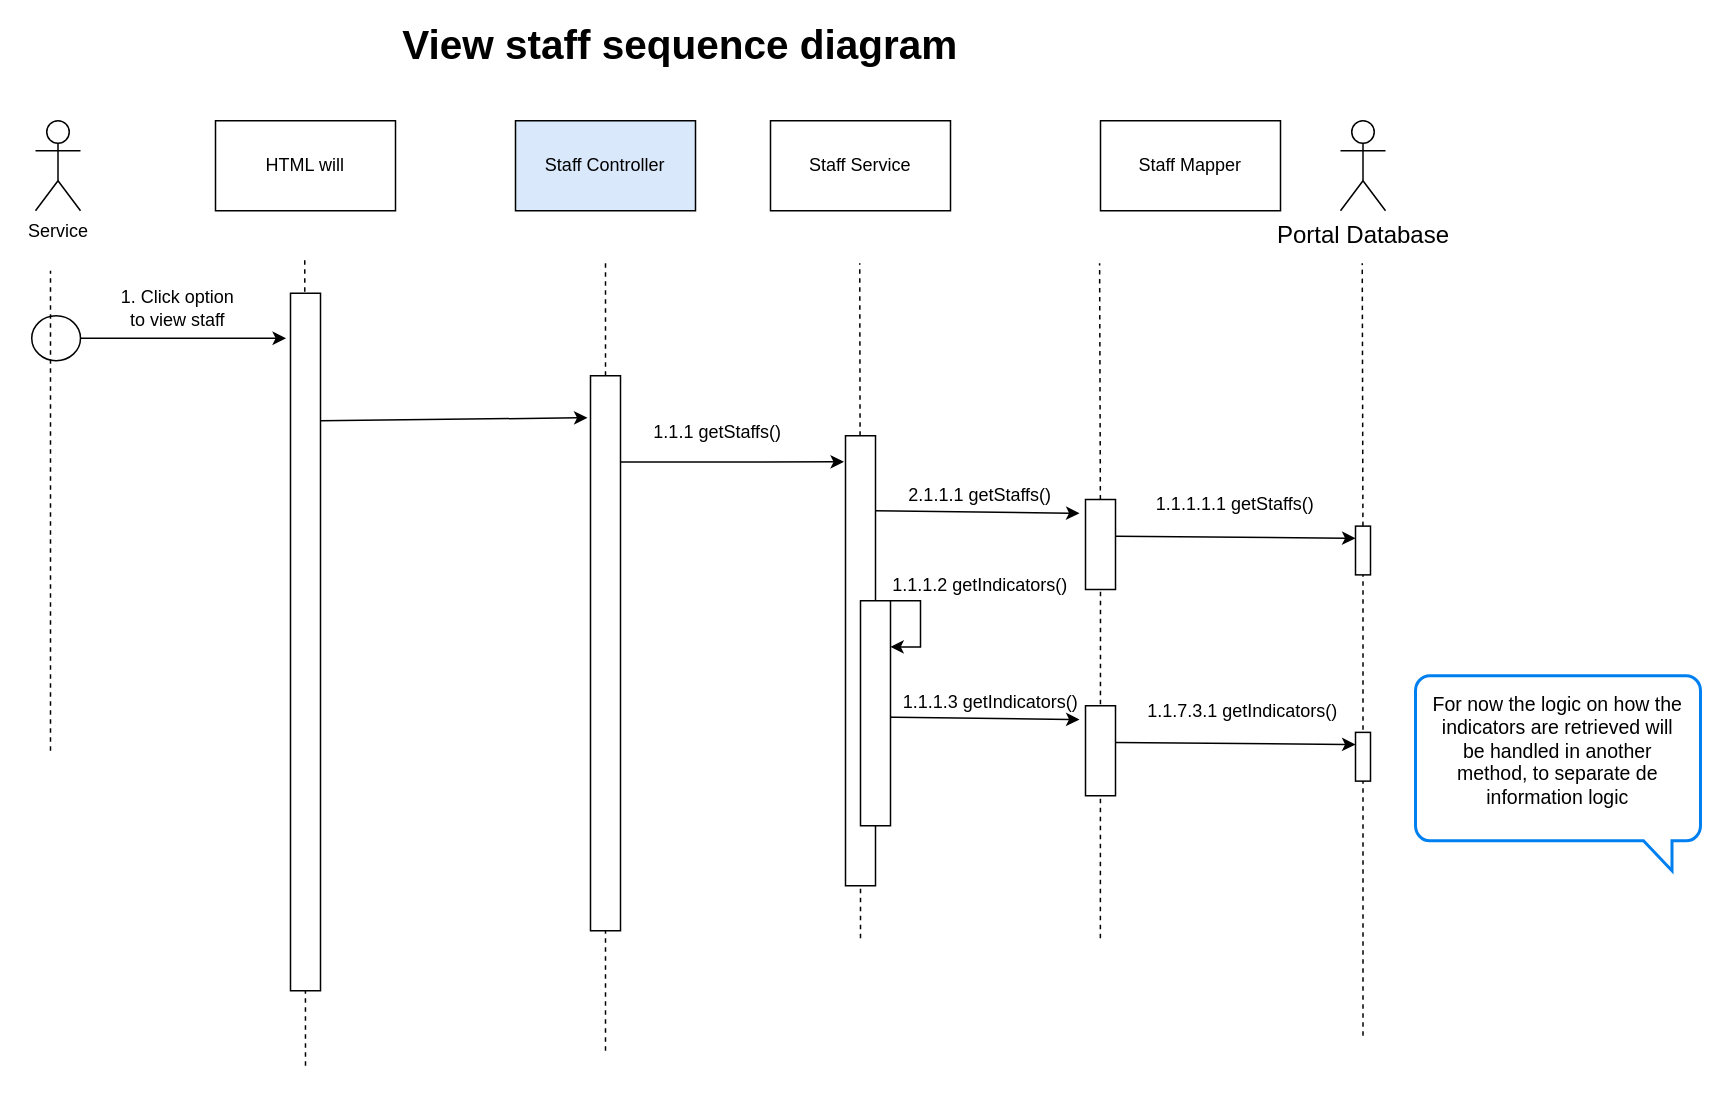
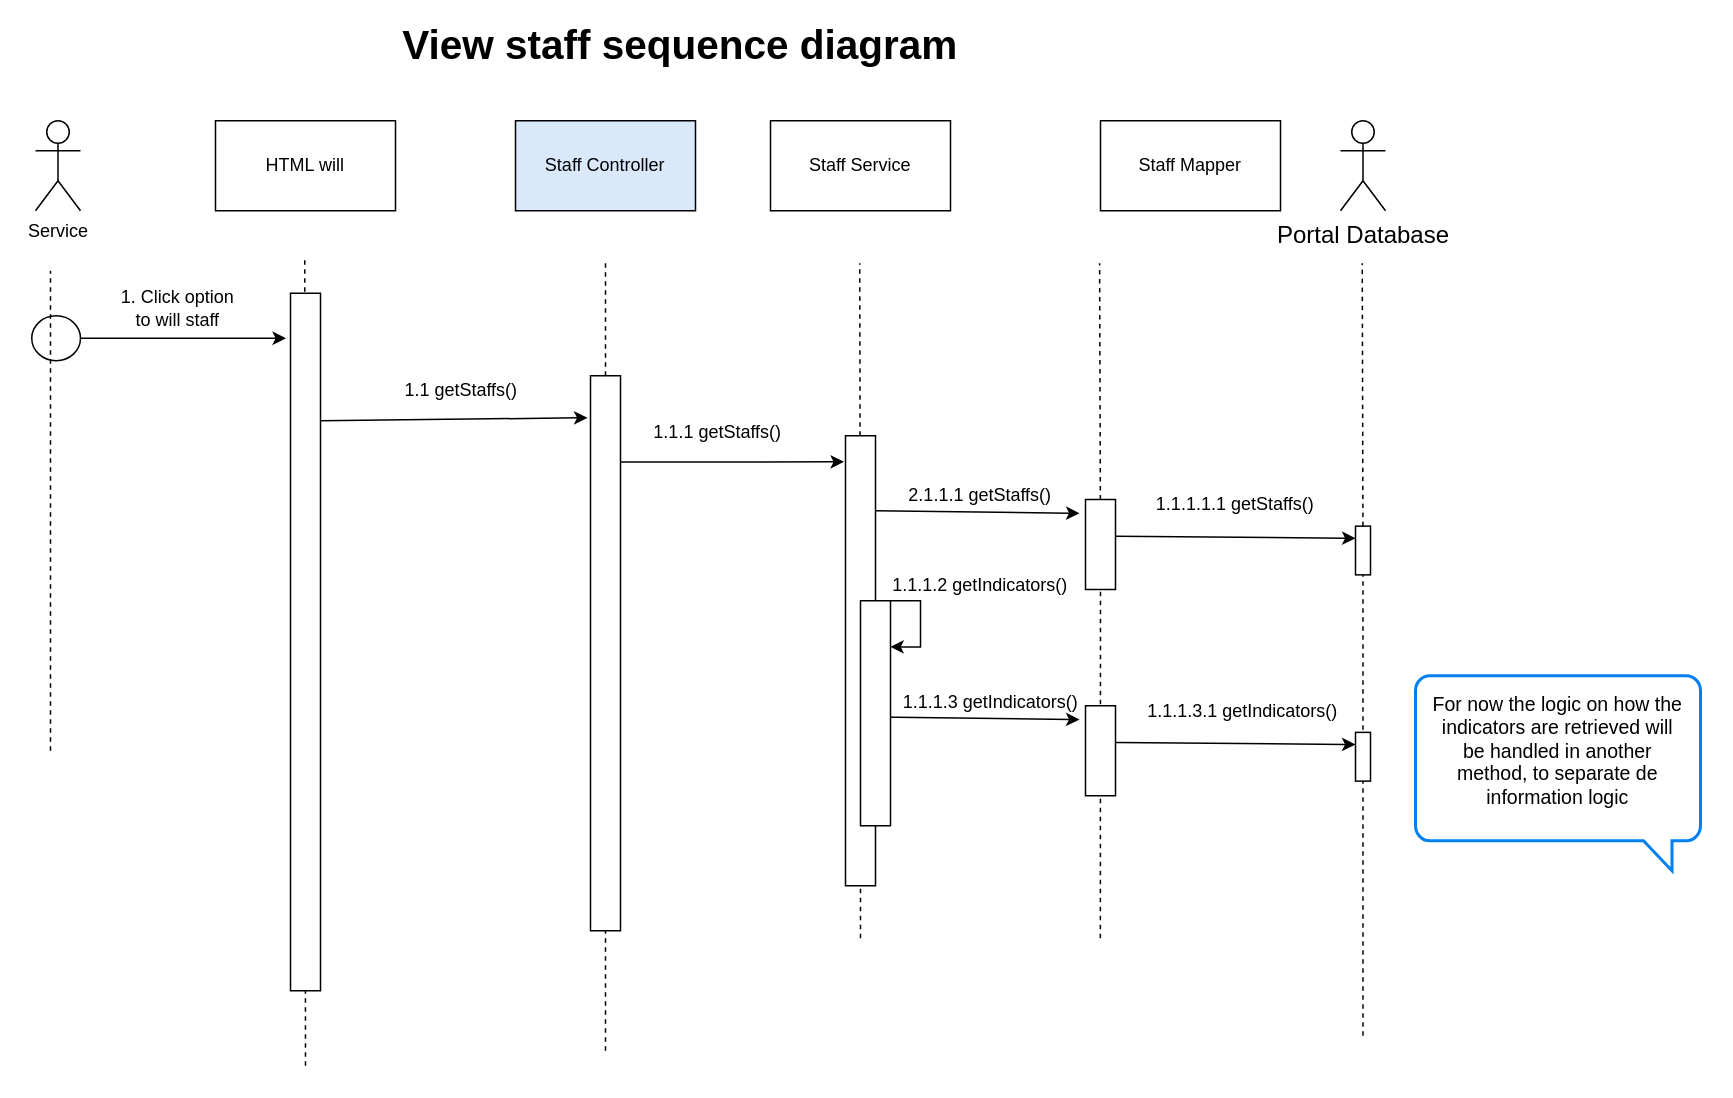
(178, 308) -> (178, 308)
none -> (461, 391)
(1243, 712) -> (1243, 712)
